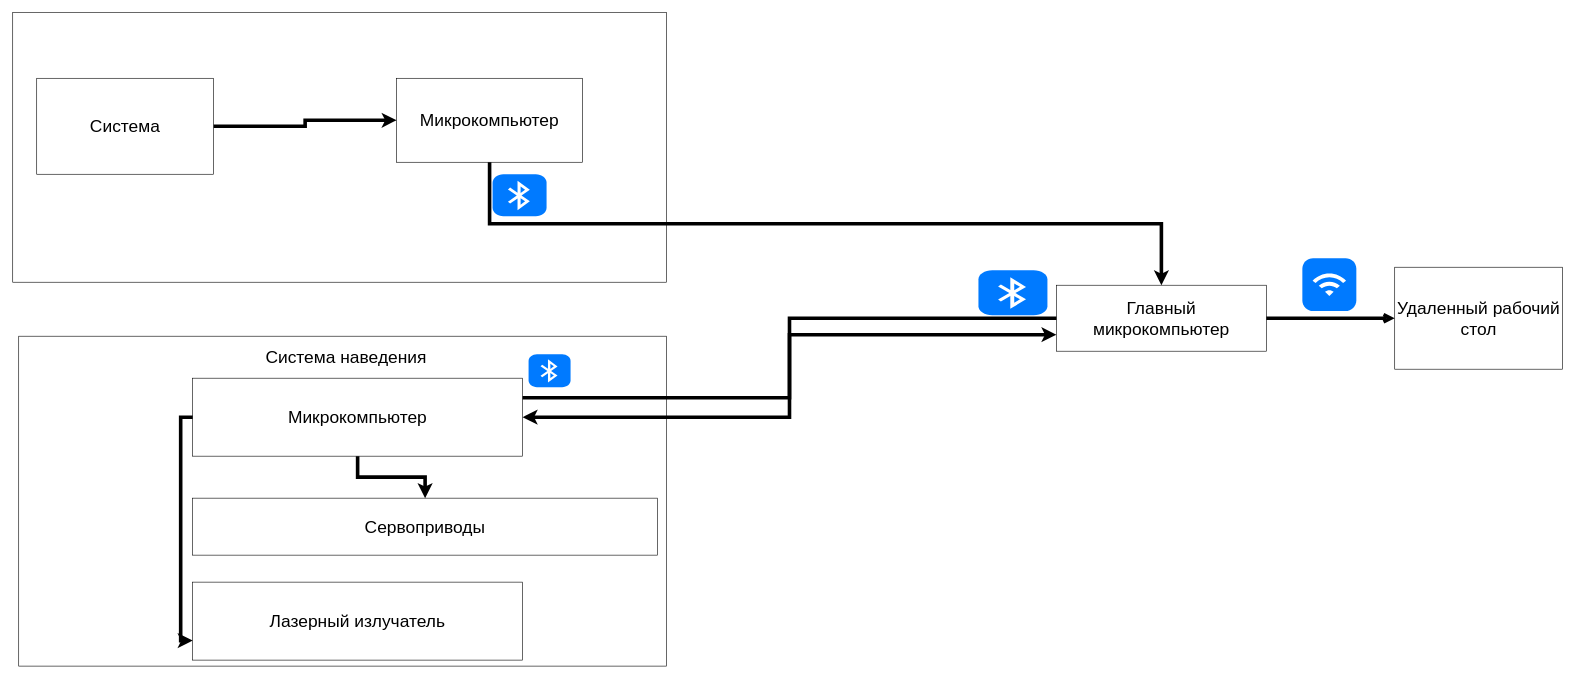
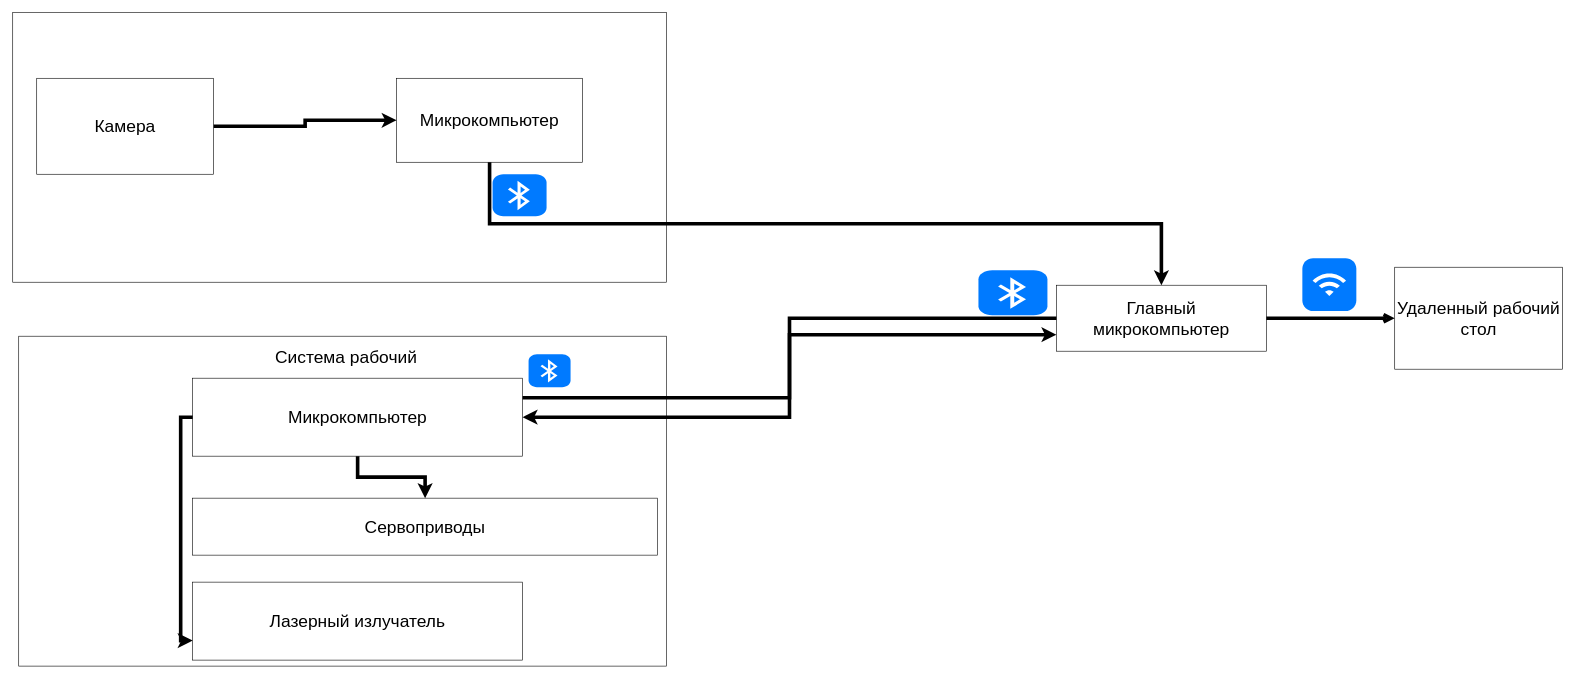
(125, 126) -> (125, 126)
(348, 357) -> (348, 357)
